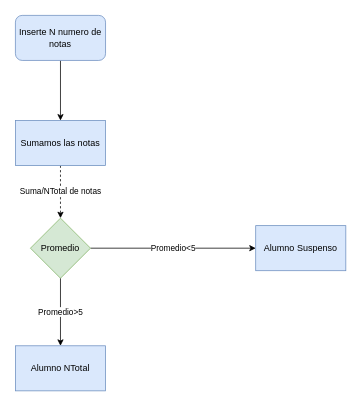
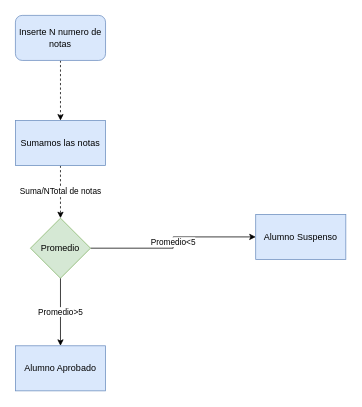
(60, 88) -> (60, 88)
(300, 248) -> (300, 237)
(60, 368) -> (60, 368)
